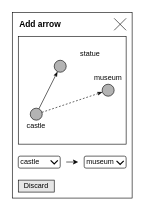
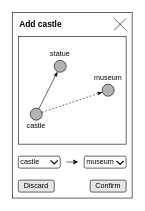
(40, 24) -> (41, 24)
(90, 54) -> (60, 54)
(36, 186) -> (36, 186)
none -> (108, 186)
